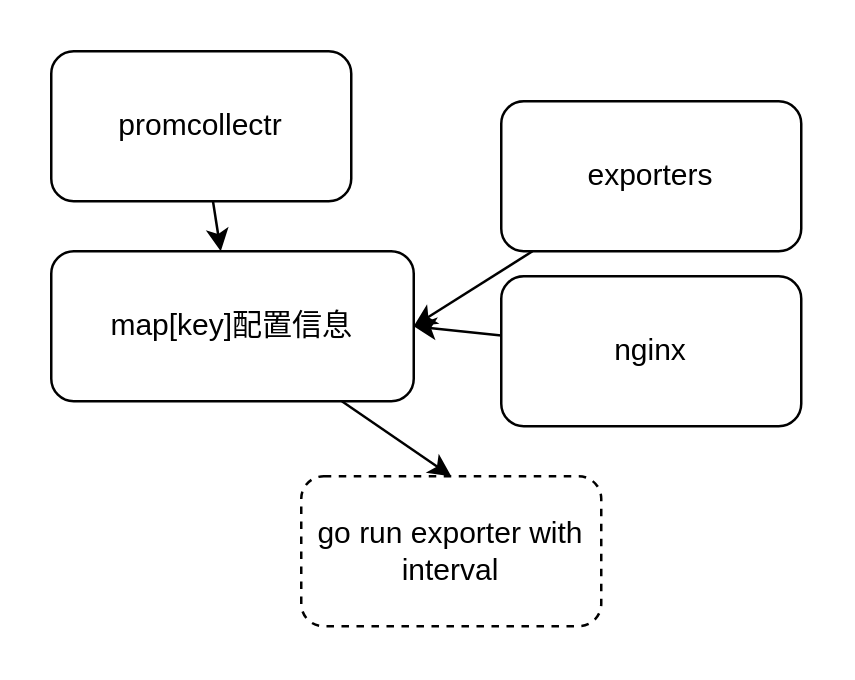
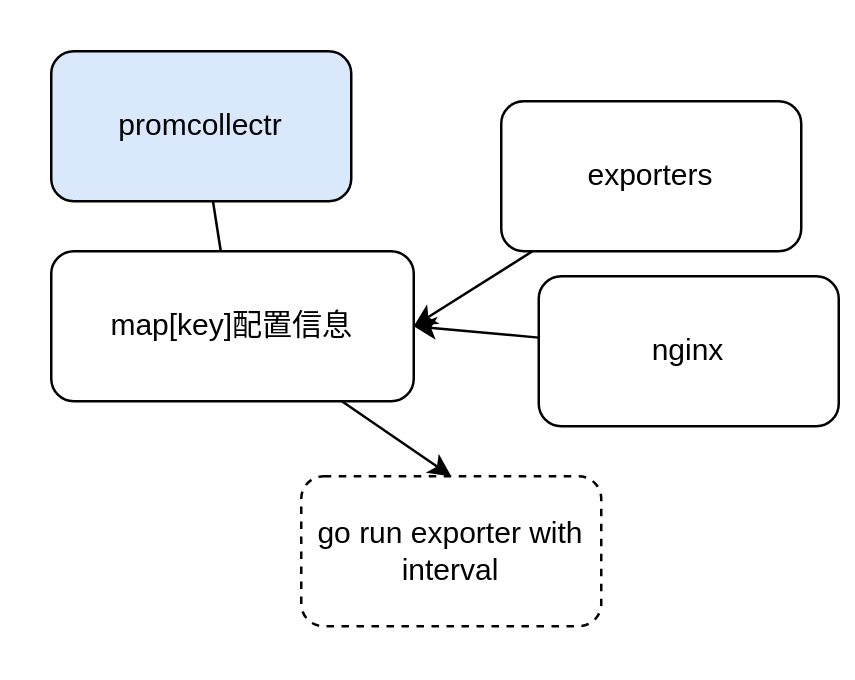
(201, 126) -> (201, 126)
(218, 233) -> (219, 240)
(651, 351) -> (689, 351)
